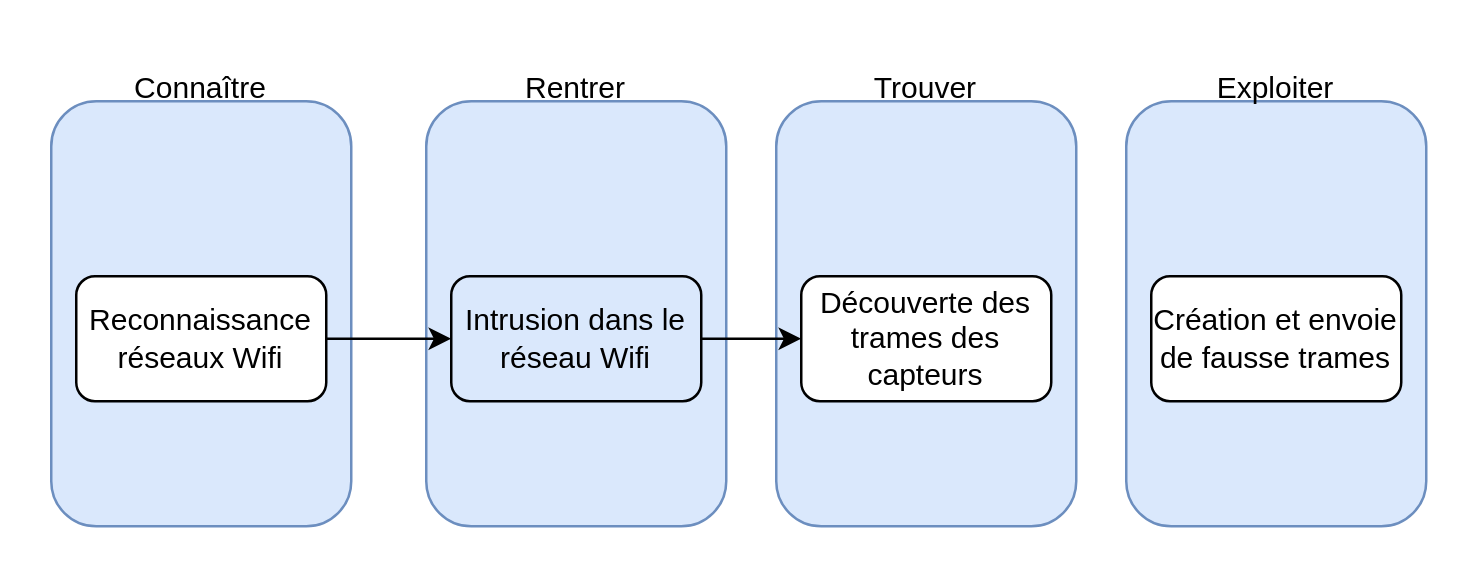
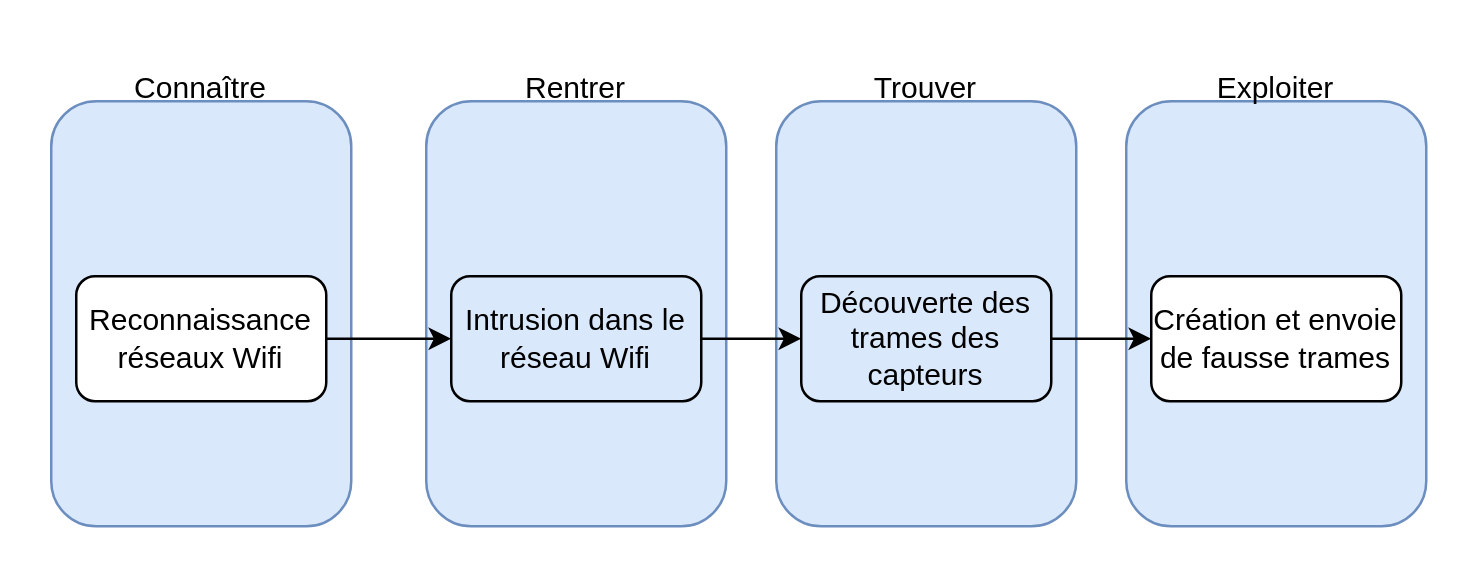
(926, 339) -> (926, 339)
none -> (1109, 339)
